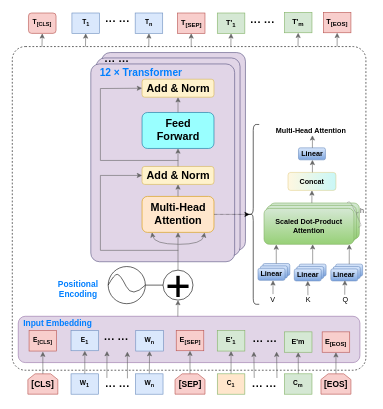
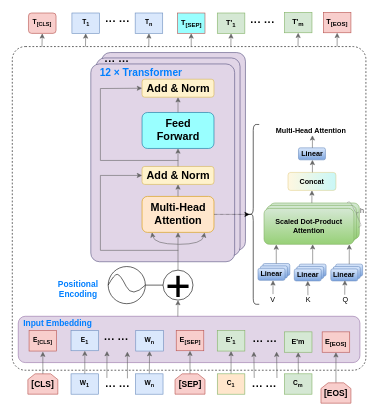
(191, 23) -> (191, 23)
(336, 384) -> (336, 393)
